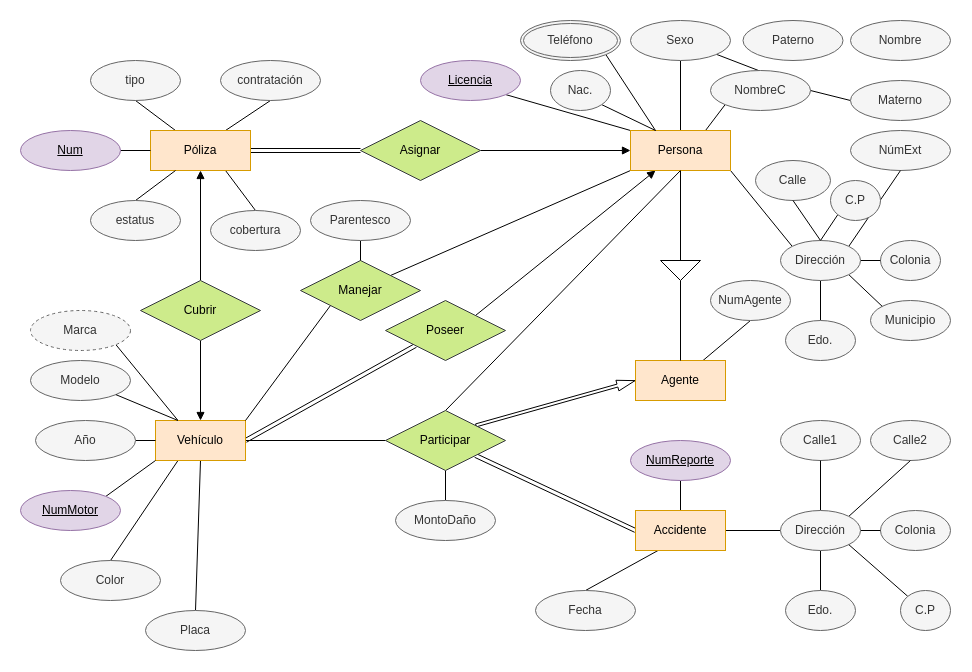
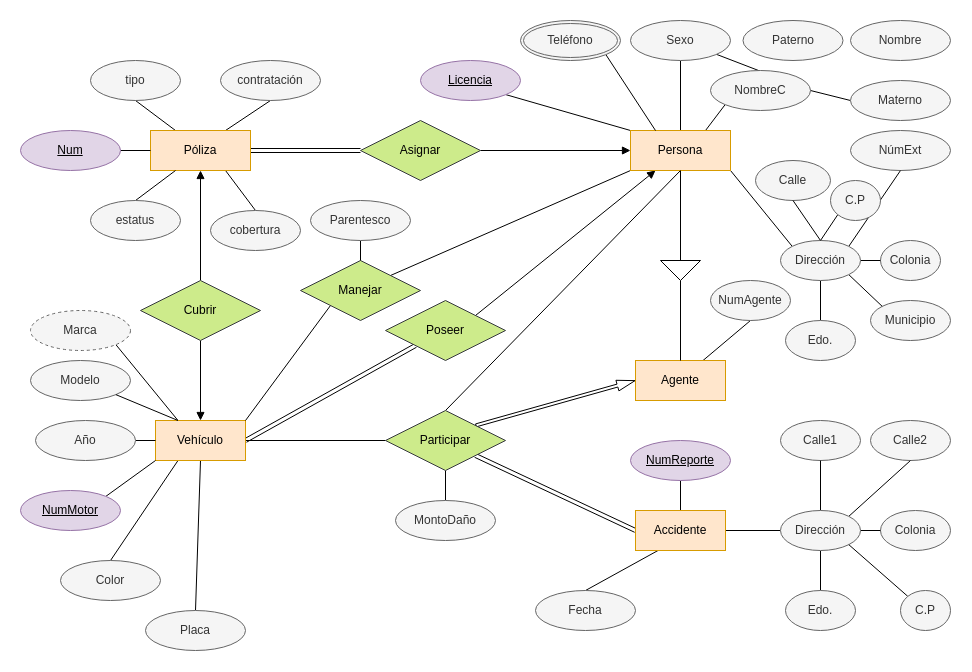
(581, 91) -> none
(626, 116) -> none
